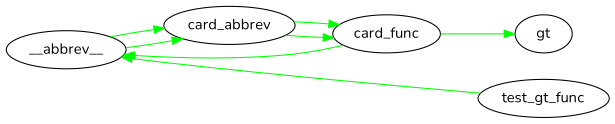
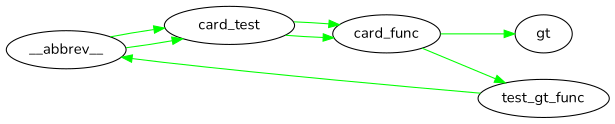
(229, 25) -> (229, 25)
(239, 58) -> (459, 63)
